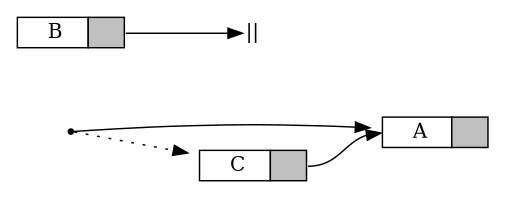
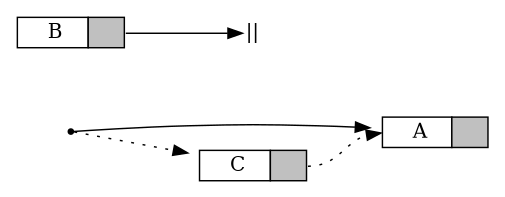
(339, 154) -> (339, 154)
